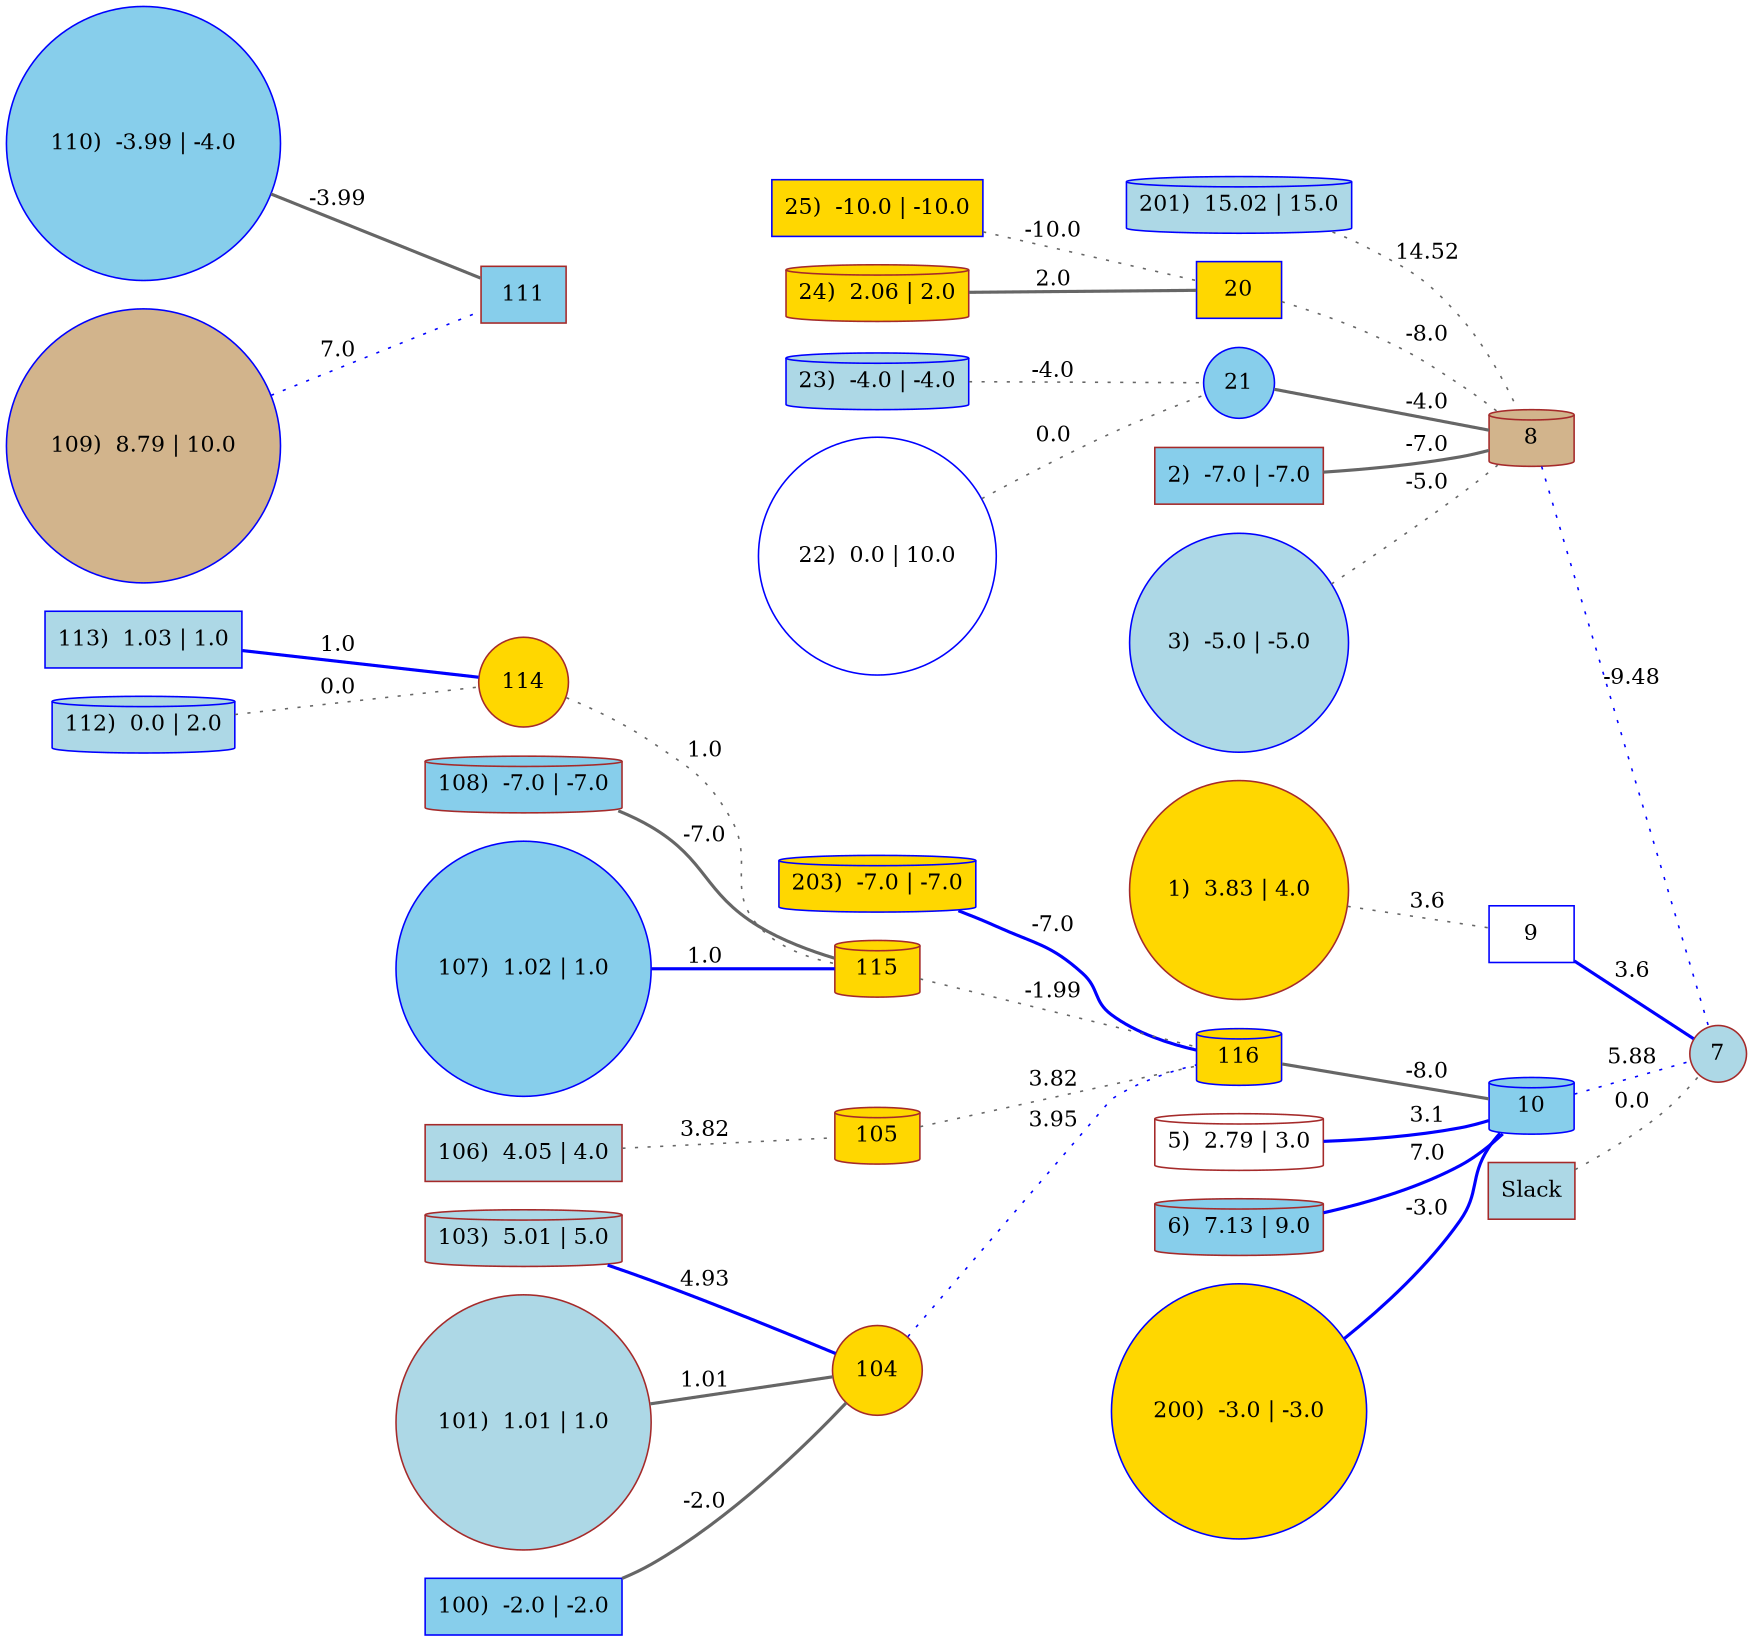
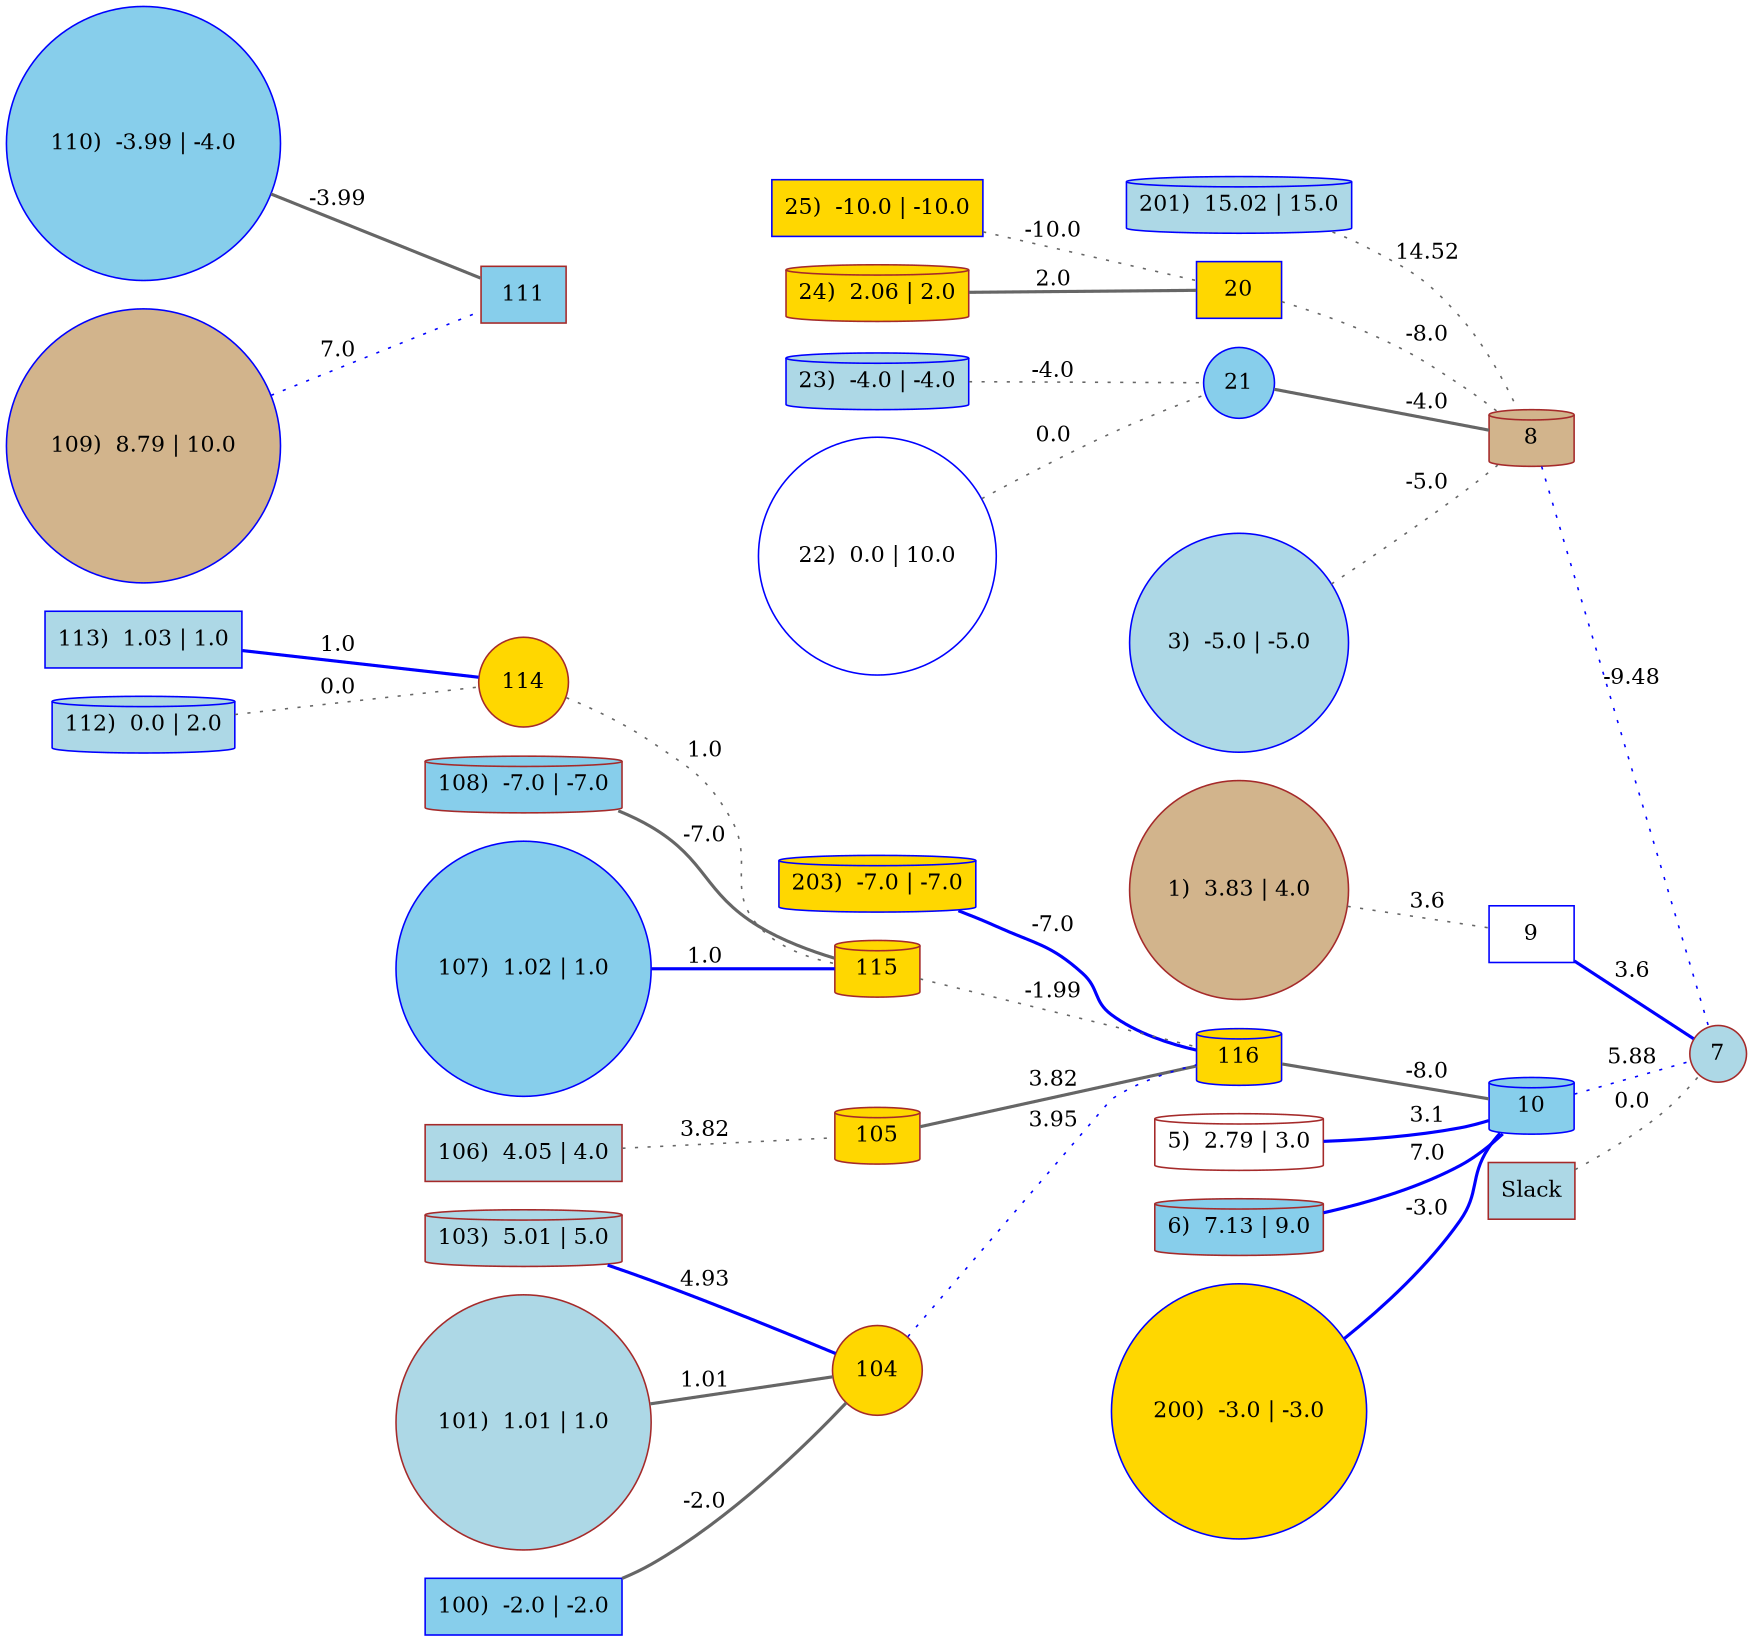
(1239, 476) -> none
(1239, 890) -> (1239, 890)
(1058, 1096) -> (1058, 1096)
